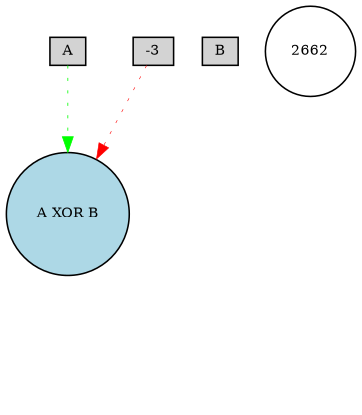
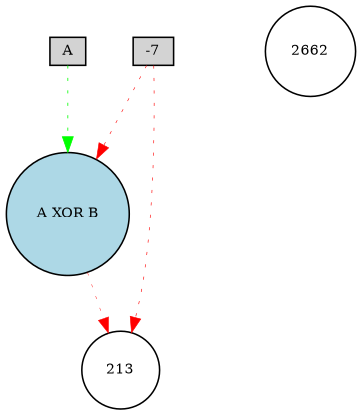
(153, 51) -> (153, 51)
(220, 51) -> none
none -> (121, 370)
